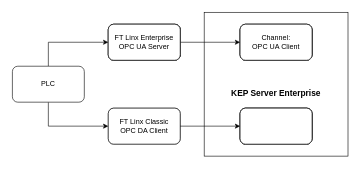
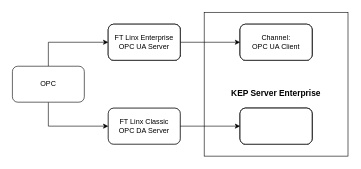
(48, 84) -> (48, 84)
(144, 126) -> (144, 126)
